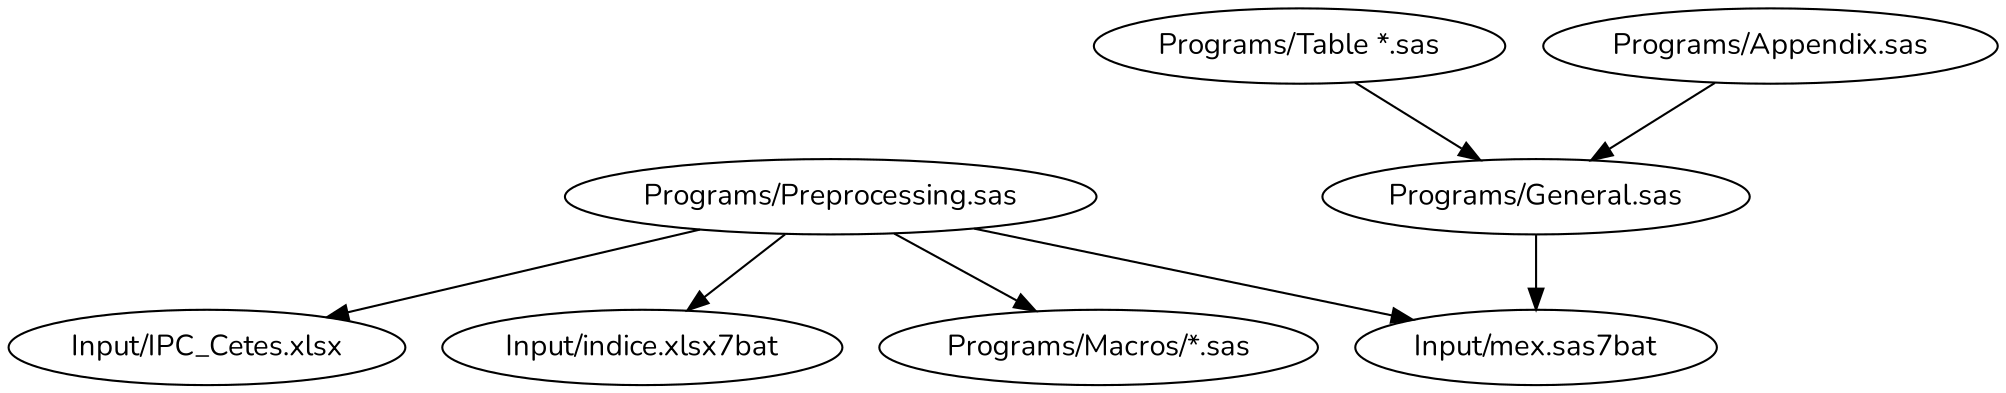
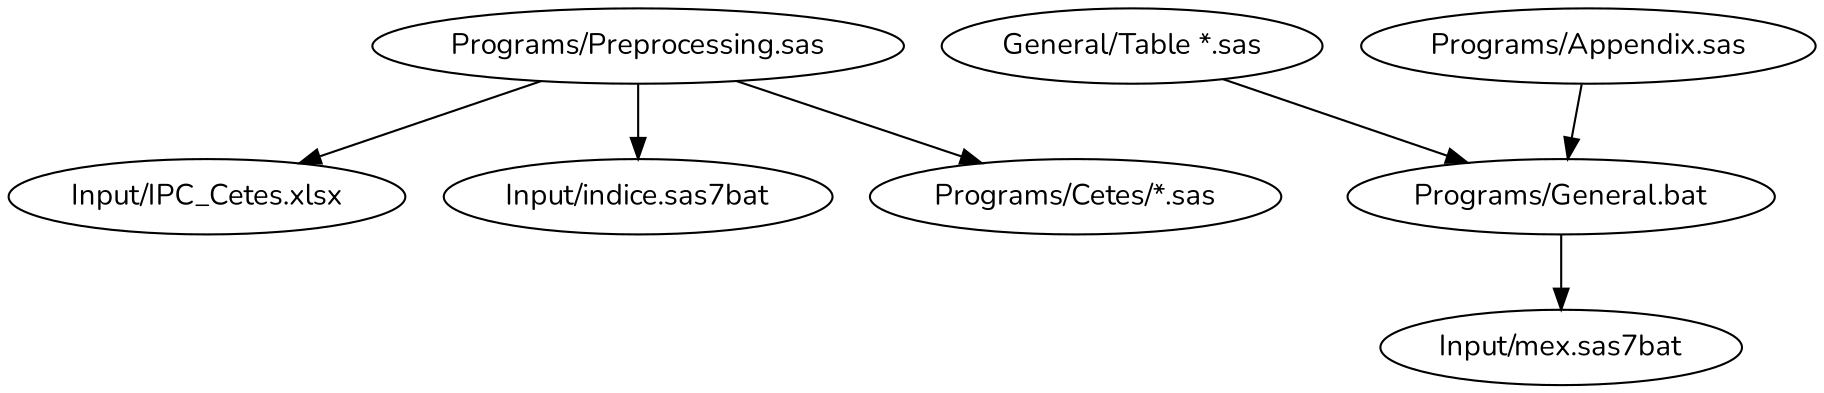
(1300, 46) -> (1132, 46)
(1536, 197) -> (1561, 197)
(1183, 272) -> none
(642, 347) -> (638, 197)
(1099, 347) -> (1076, 197)
